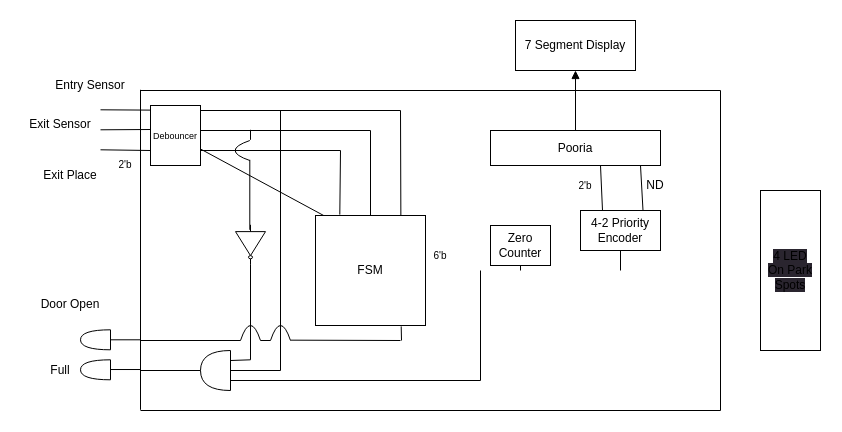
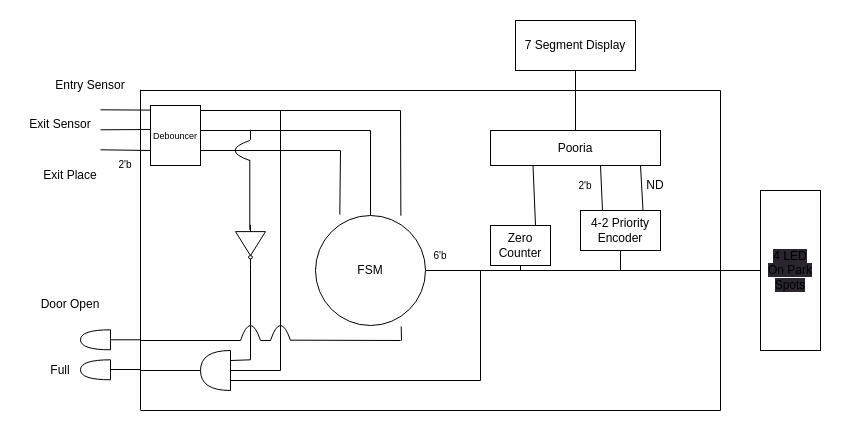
(576, 80) -> (576, 77)
(267, 185) -> (593, 271)
none -> (534, 196)
(371, 271) -> (371, 271)
